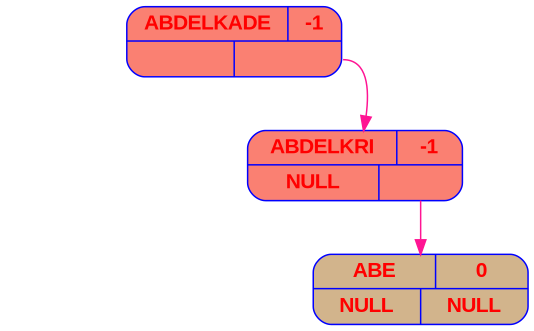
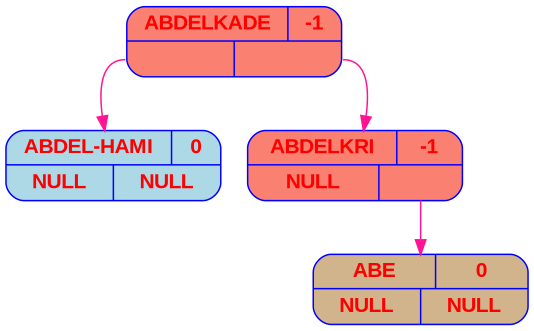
none -> (113, 166)
